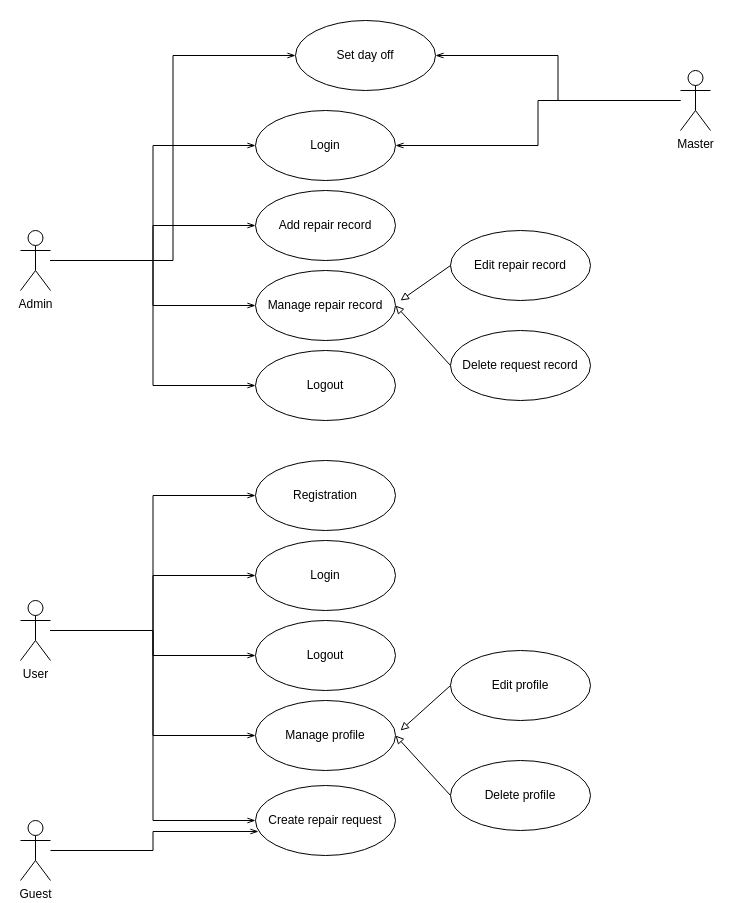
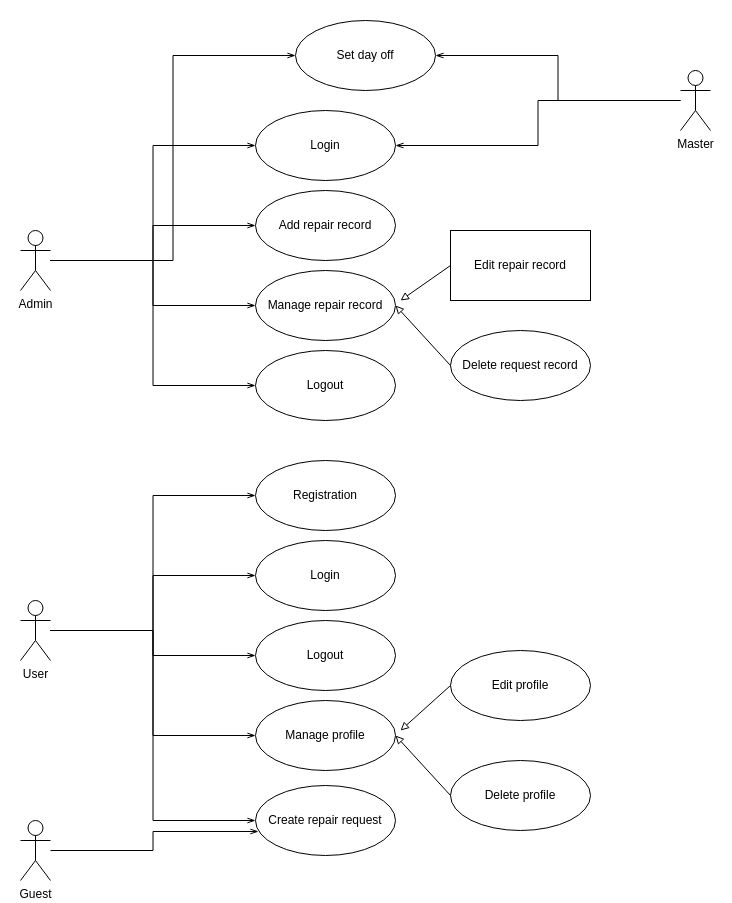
(521, 266) -> (521, 266)
